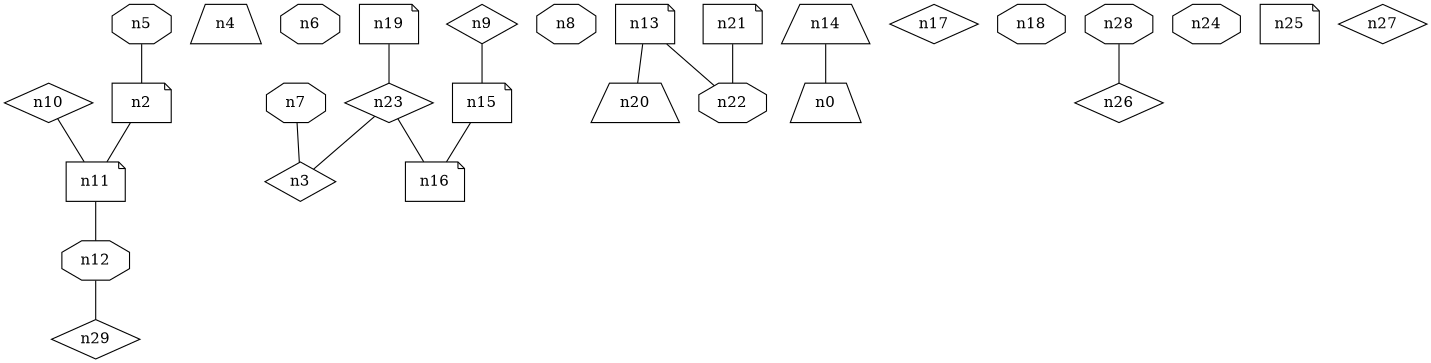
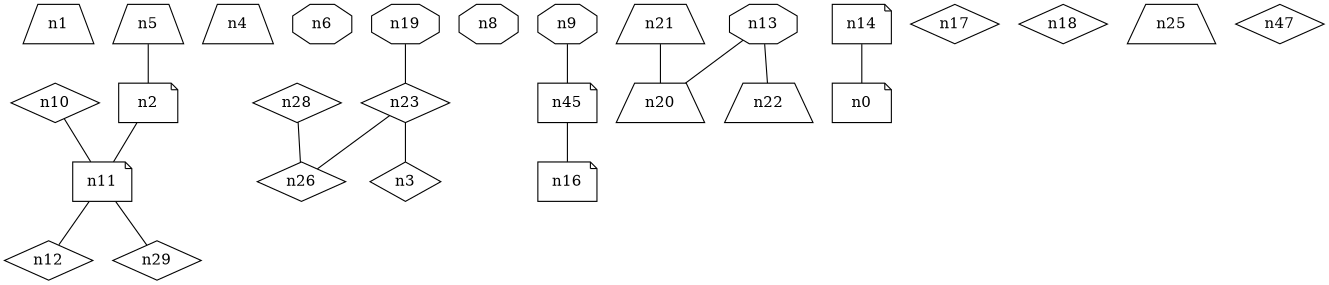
none -> (58, 24)
(142, 24) -> (148, 24)
(389, 24) -> (405, 24)
(482, 24) -> (567, 24)
(645, 24) -> (763, 24)
(733, 24) -> (660, 24)
(826, 24) -> (862, 24)
(1031, 24) -> (1063, 24)
(1119, 24) -> (297, 103)
(1207, 24) -> none
(1290, 24) -> (1171, 24)
(1383, 24) -> (1280, 24)
(733, 64) -> (660, 64)
(296, 103) -> none
(482, 103) -> (567, 103)
(733, 103) -> (769, 103)
(826, 103) -> (862, 103)
(411, 140) -> (354, 142)
(96, 260) -> (49, 260)
(96, 300) -> (131, 223)
